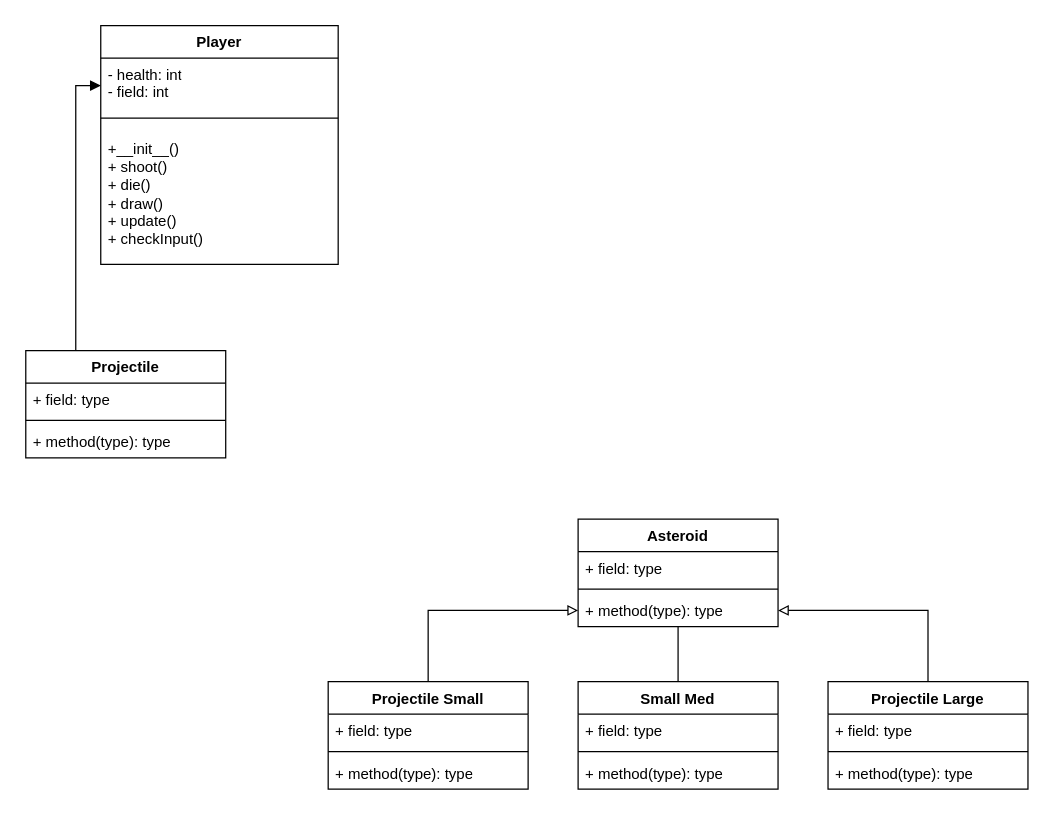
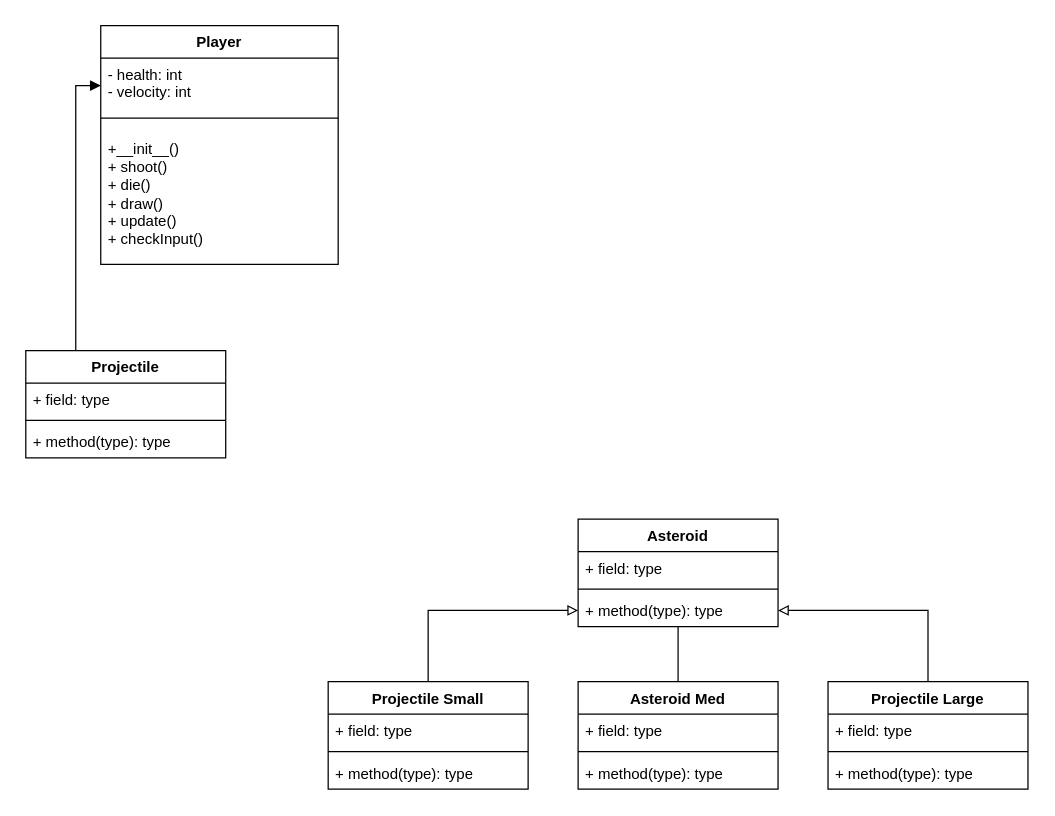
(153, 85) -> (159, 85)
(678, 700) -> (678, 700)
